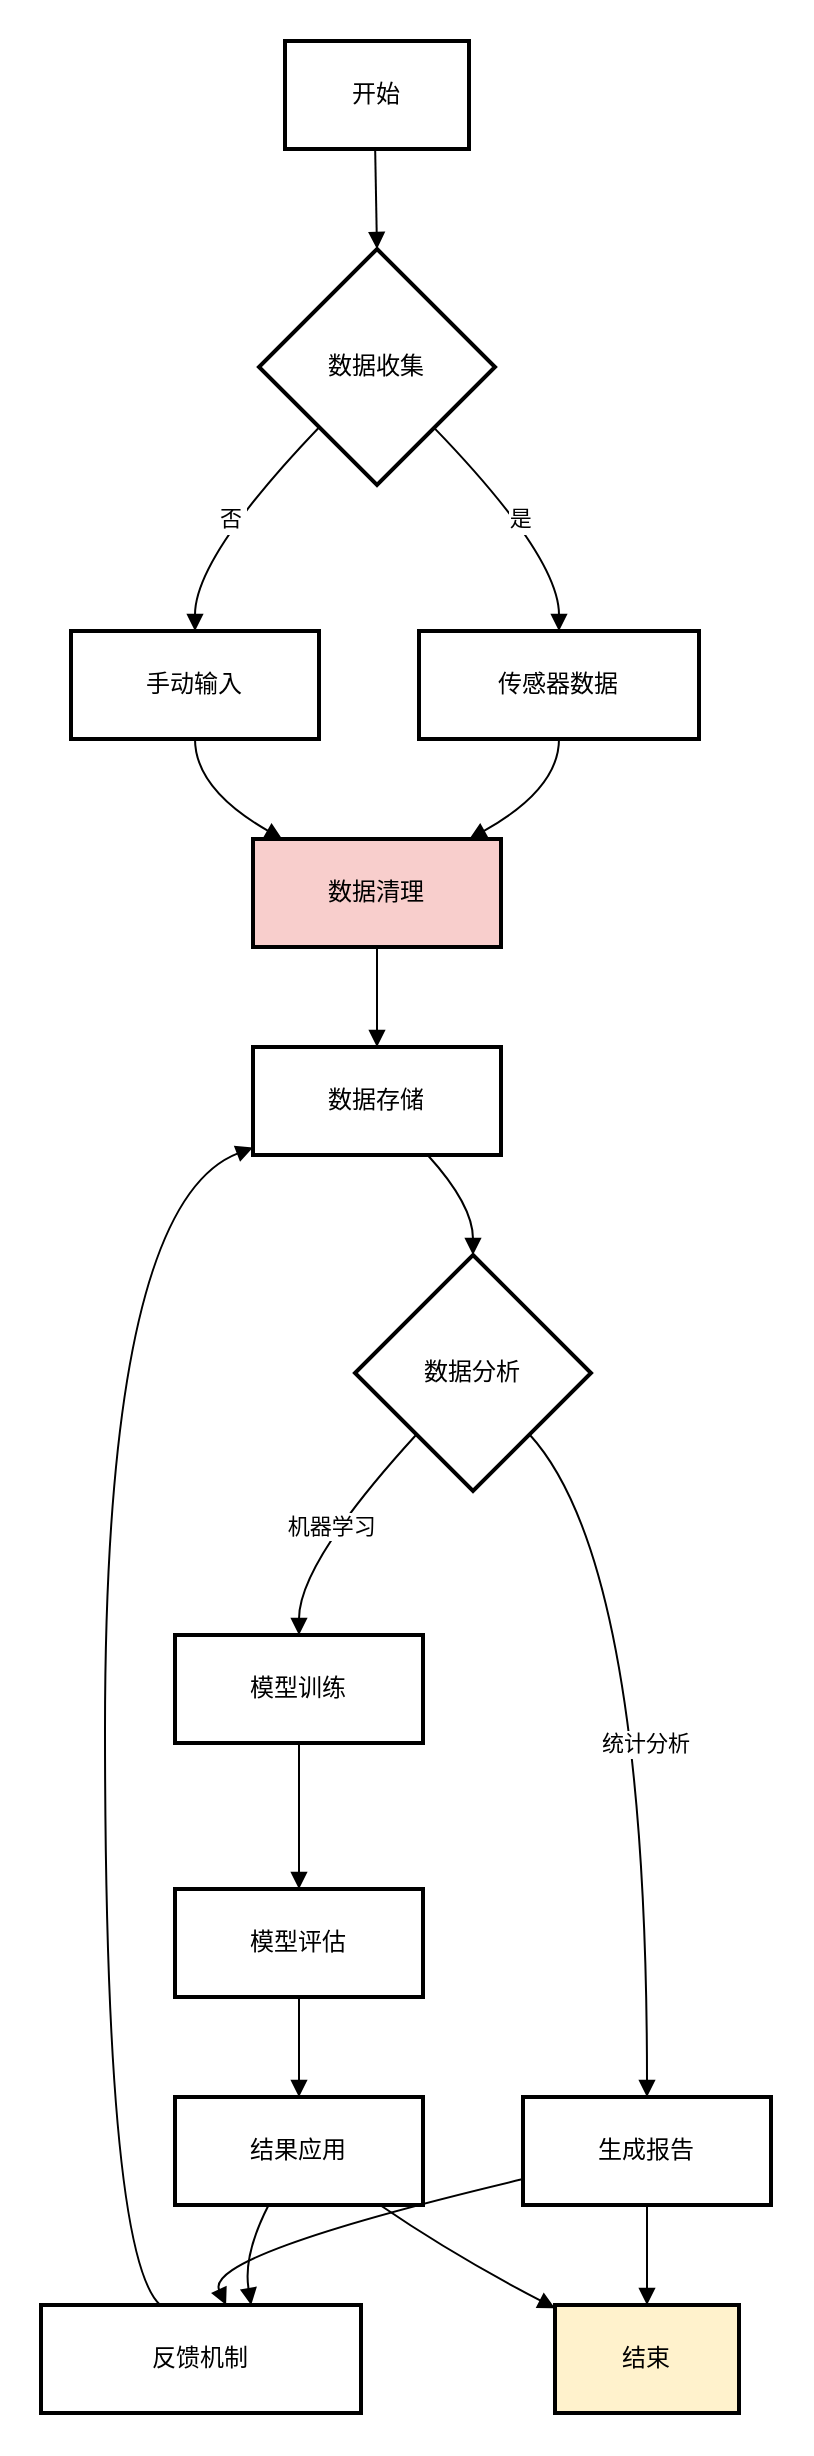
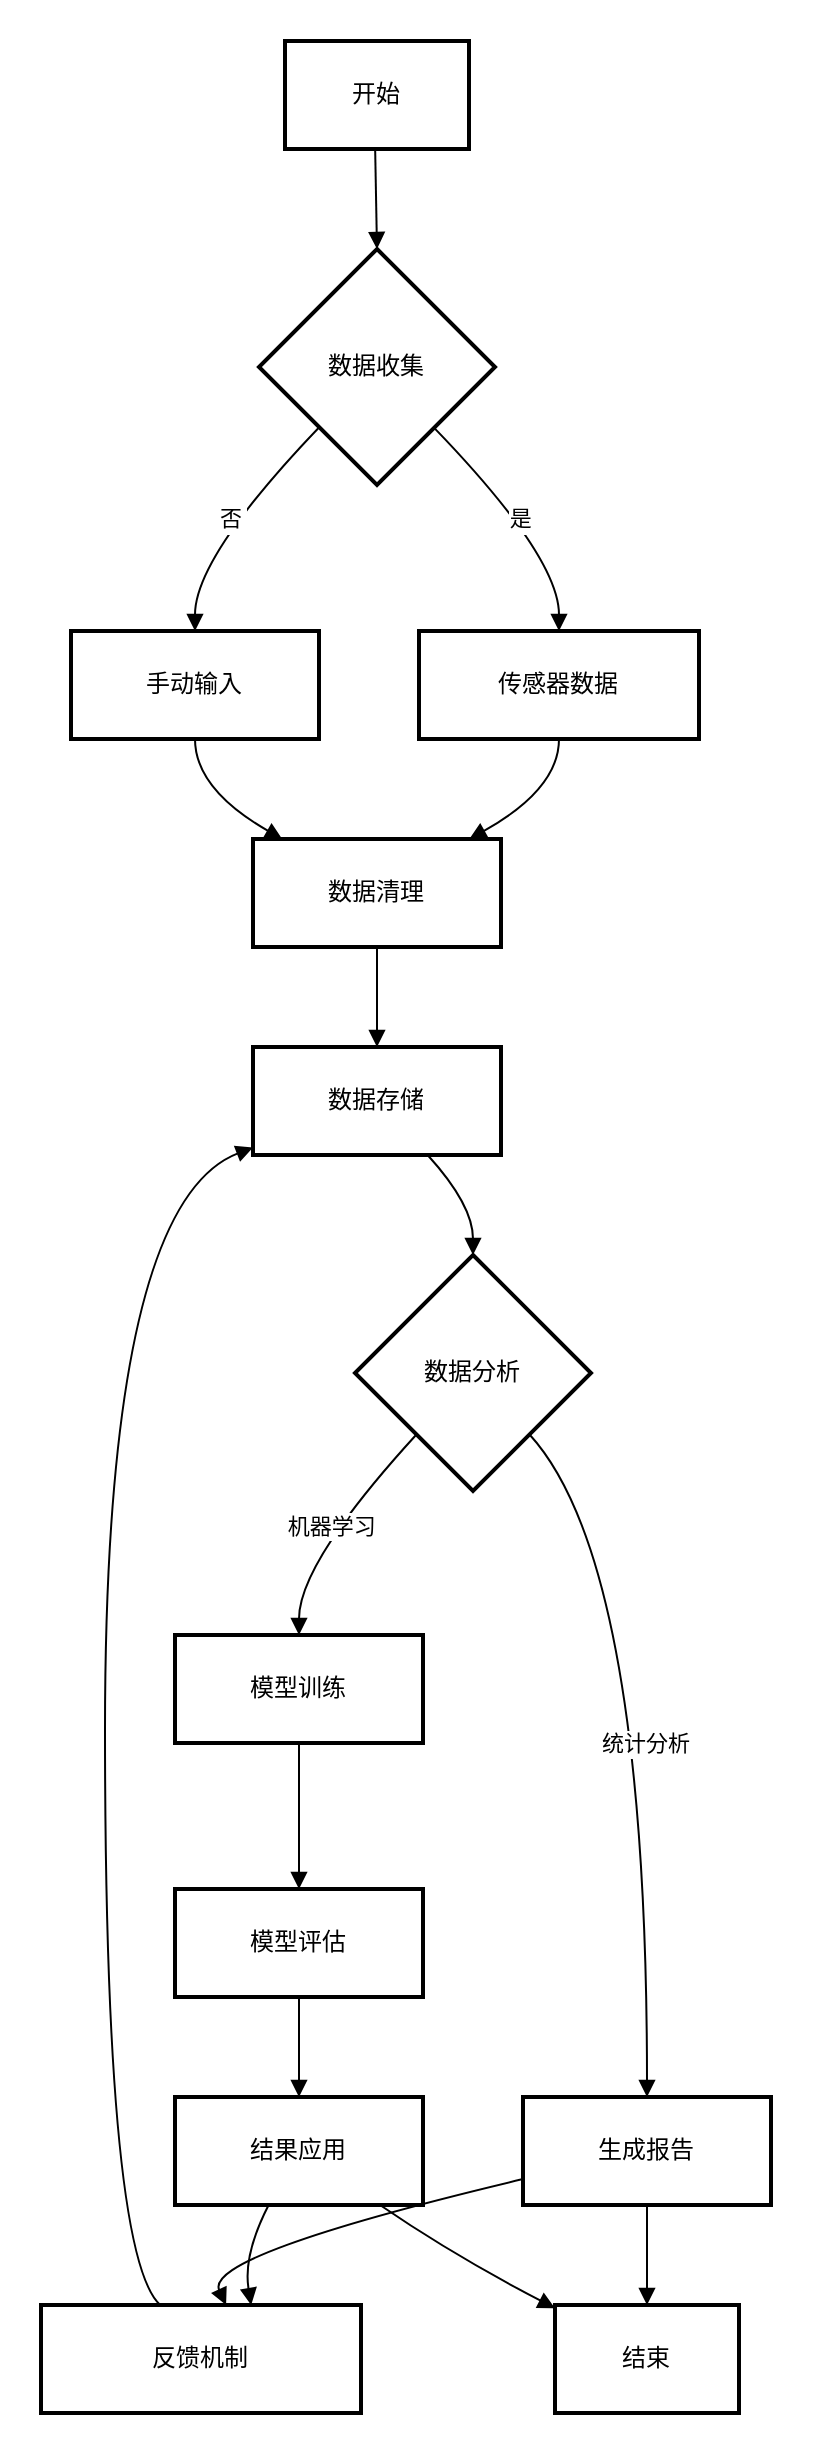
(377, 893) -> (377, 893)
(647, 2359) -> (647, 2359)
